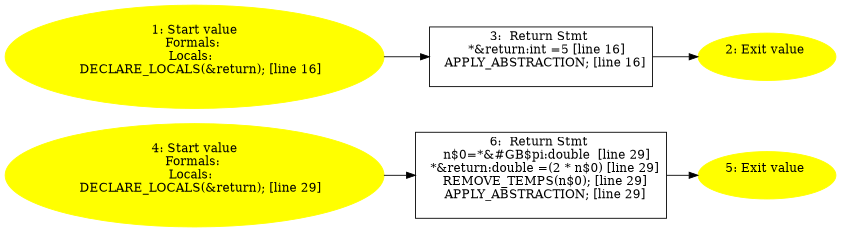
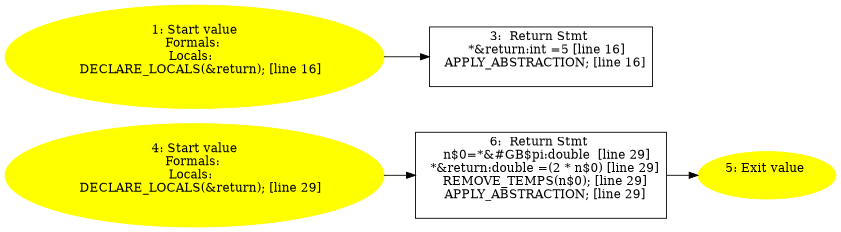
(767, 57) -> none
